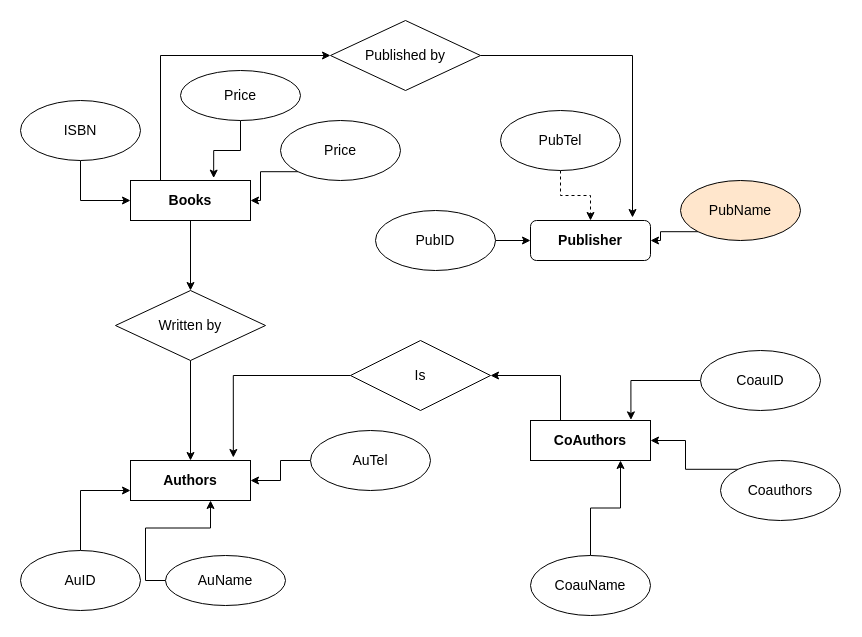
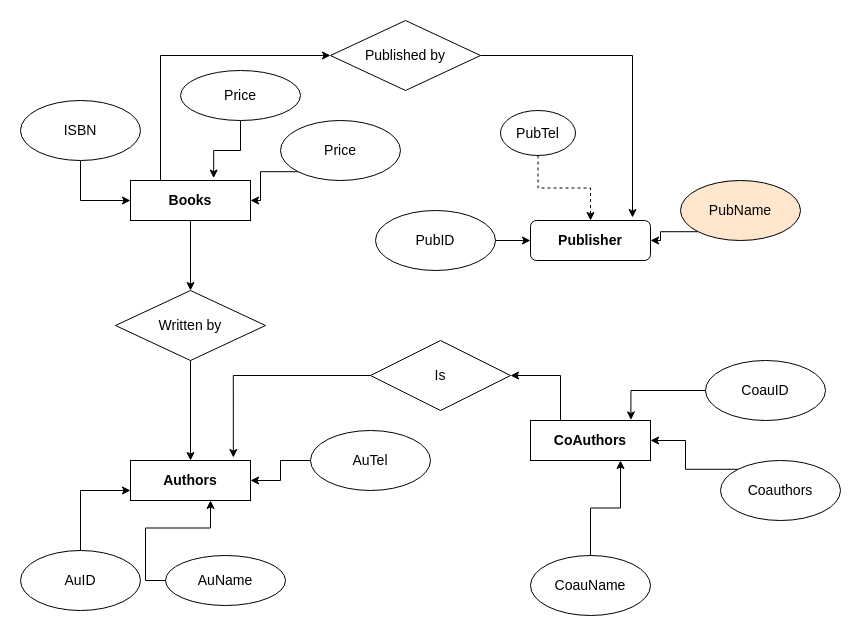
(561, 141) -> (538, 133)
(421, 376) -> (441, 376)
(761, 381) -> (766, 391)
